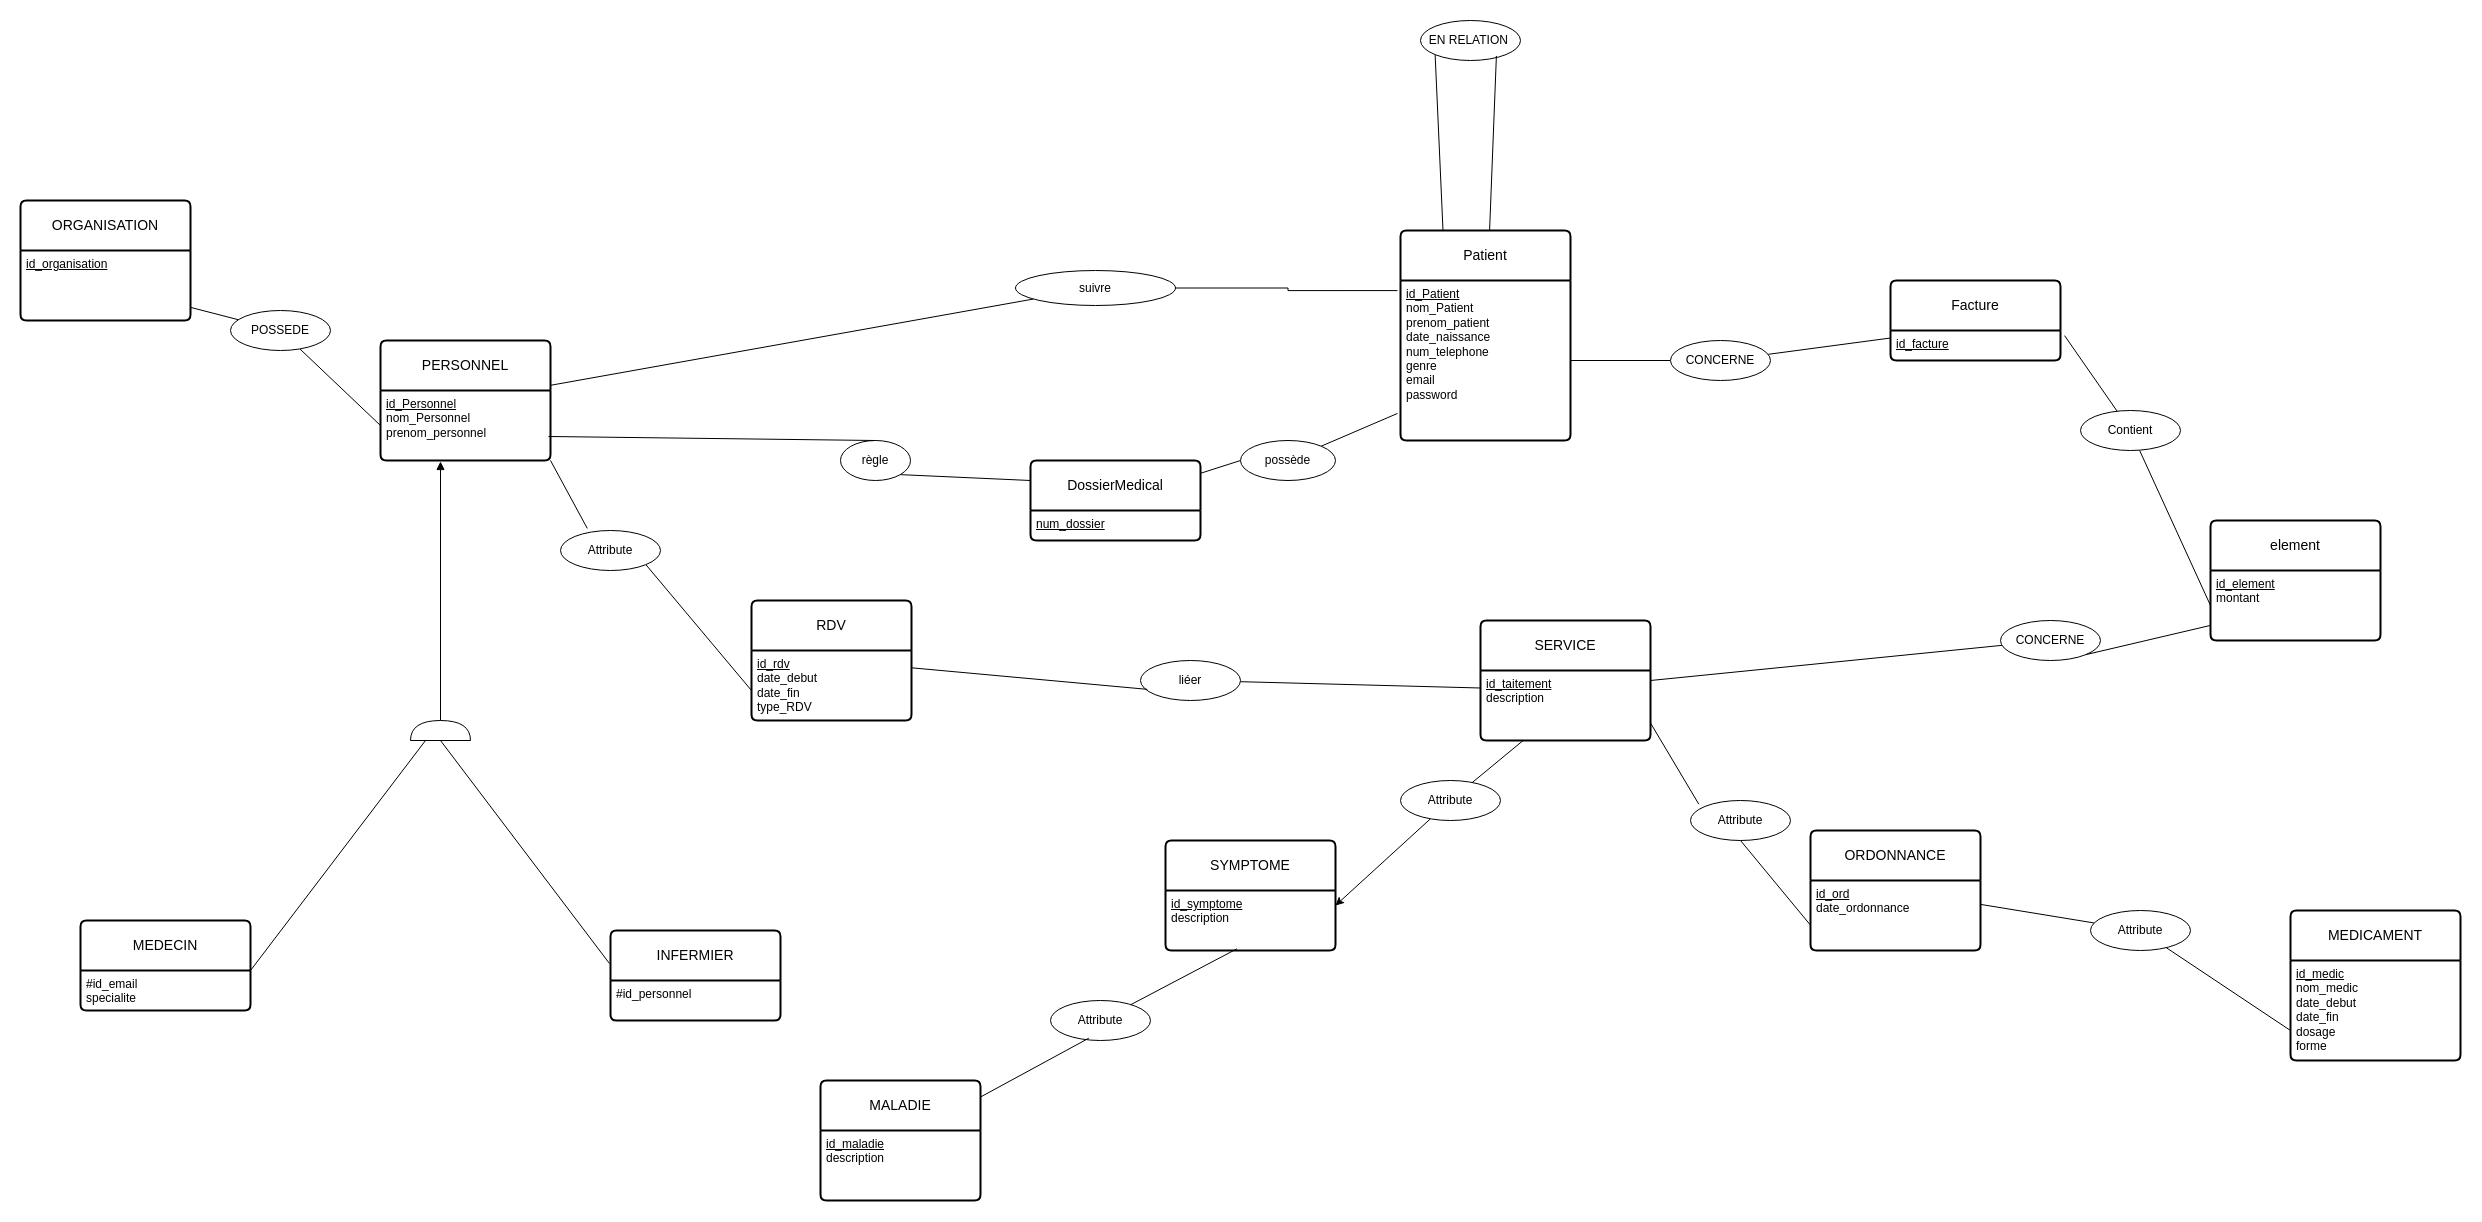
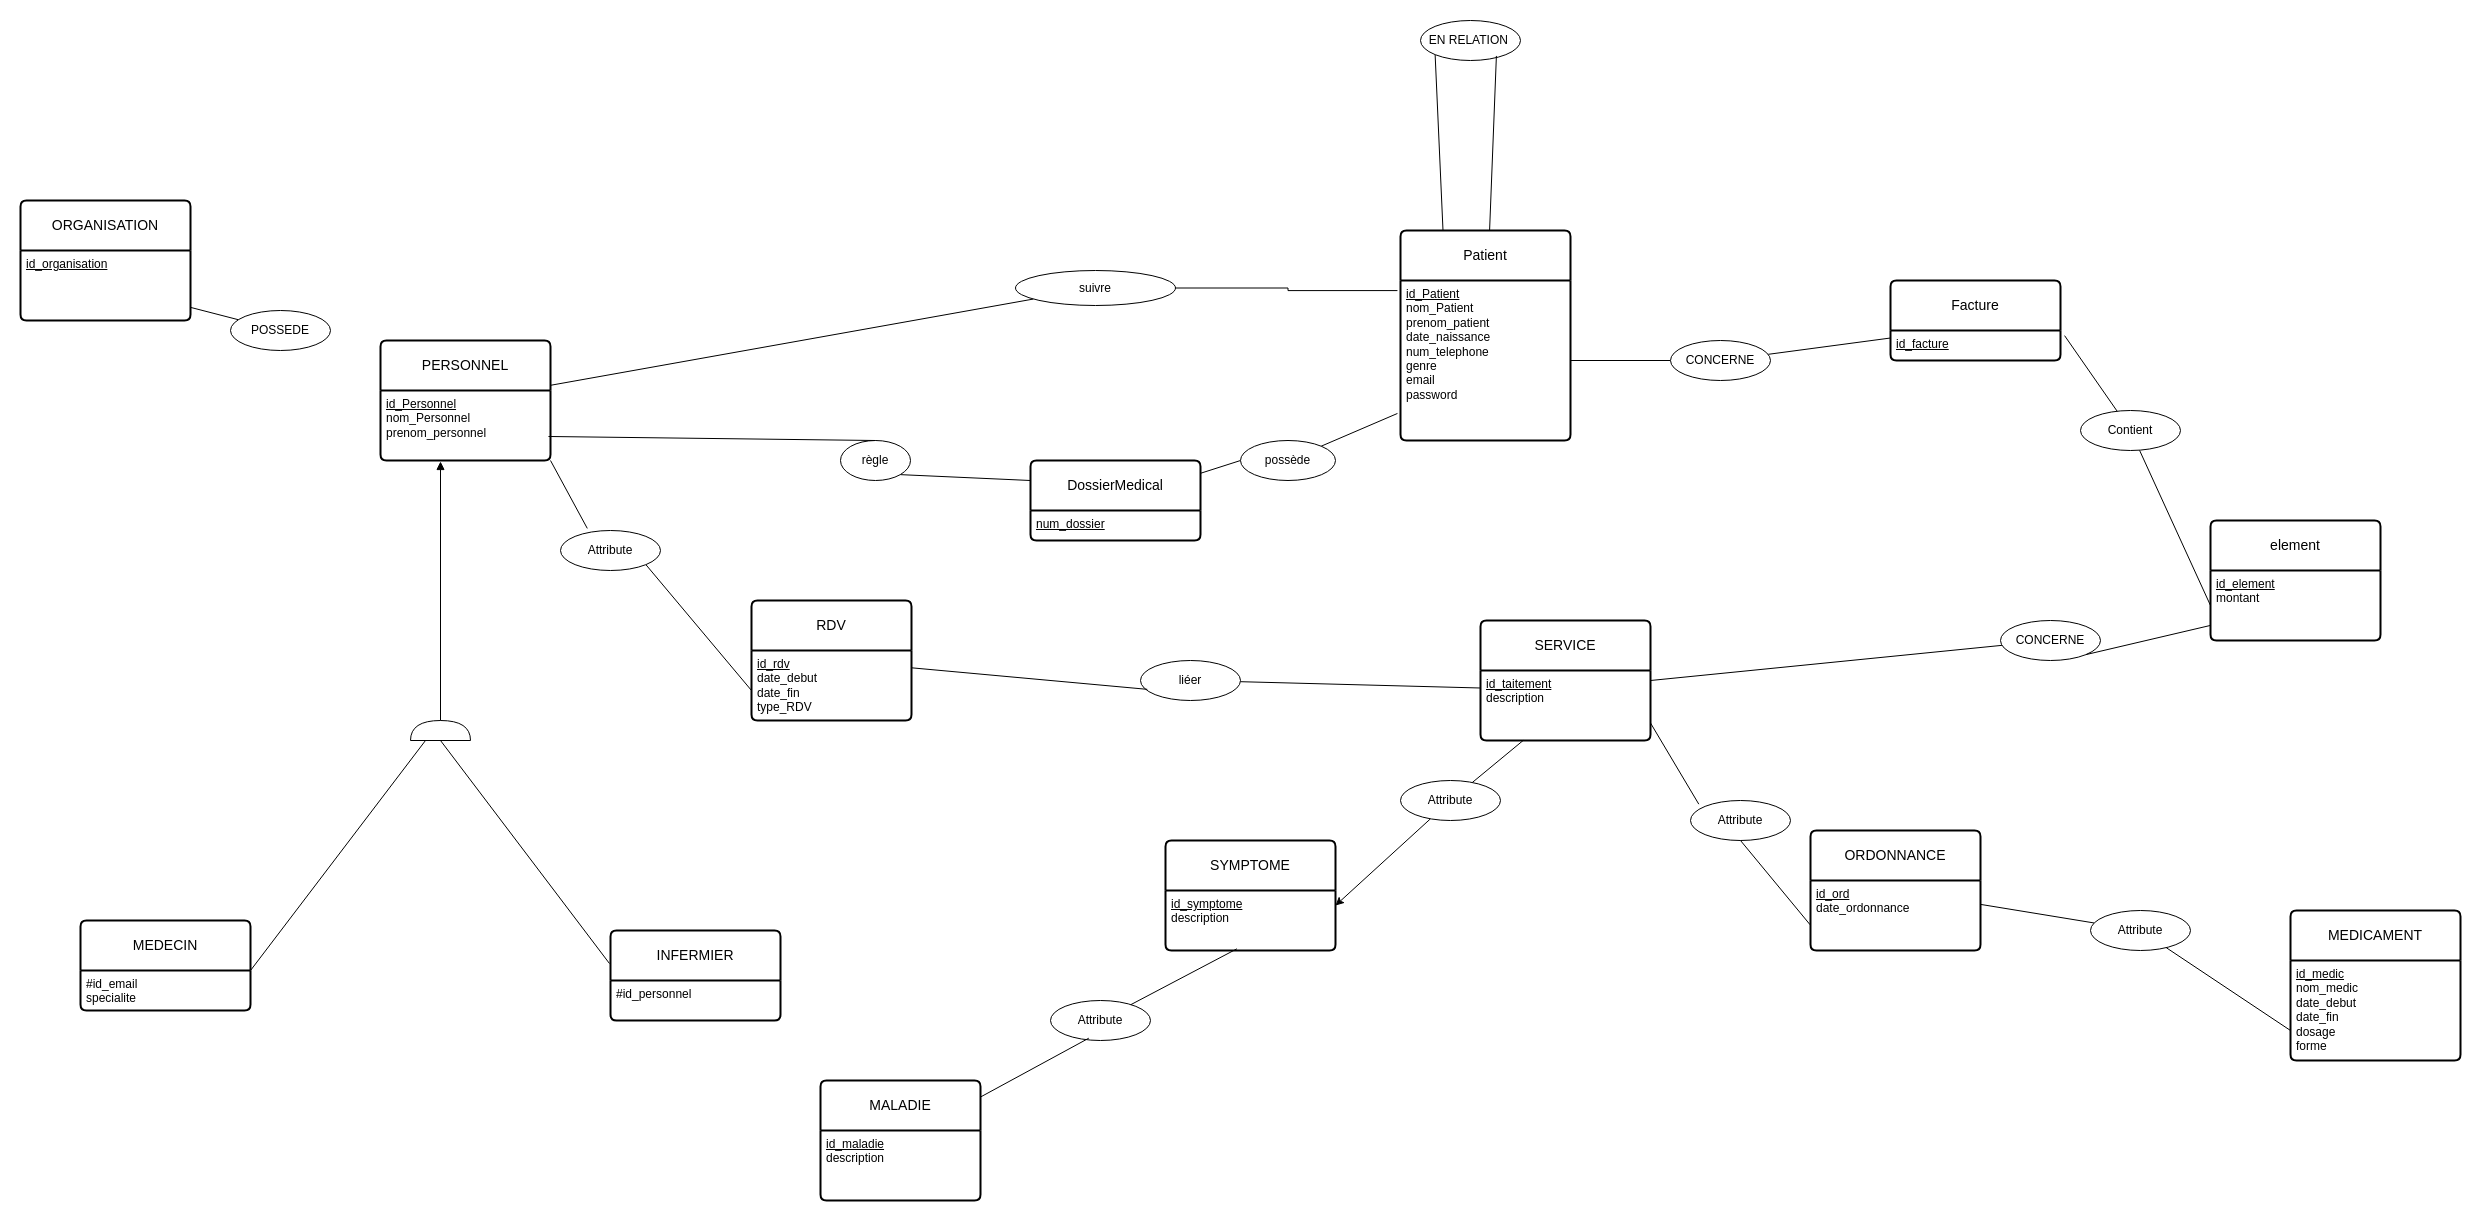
(339, 386) -> none
